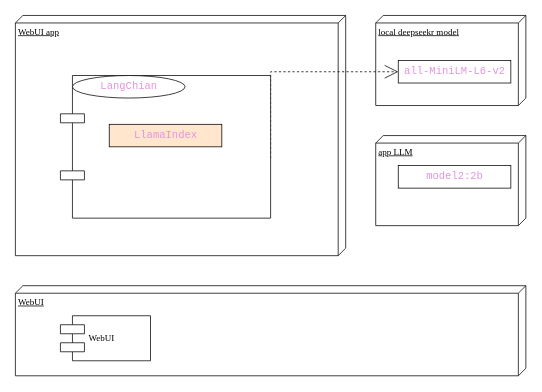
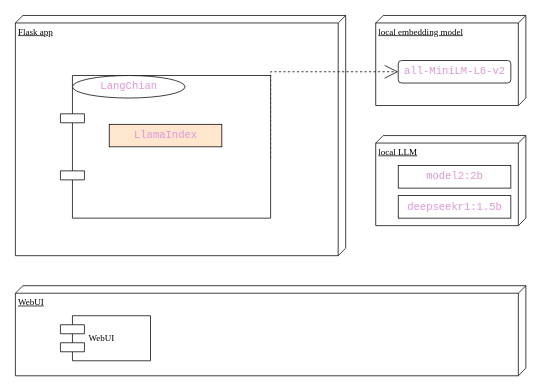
(40, 32) -> (39, 32)
(425, 32) -> (424, 32)
(454, 72) -> (454, 72)
(395, 152) -> (398, 152)
none -> (454, 207)
